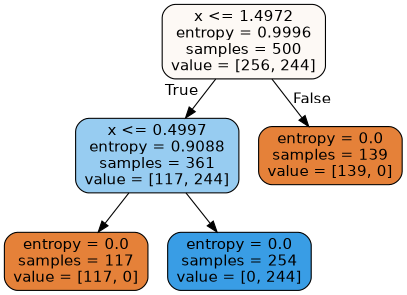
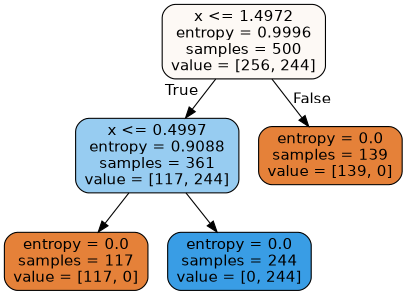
(239, 261) -> (239, 261)
